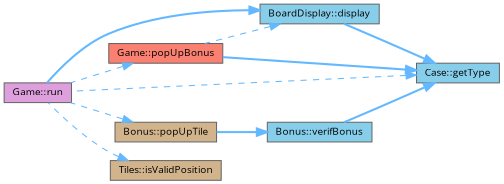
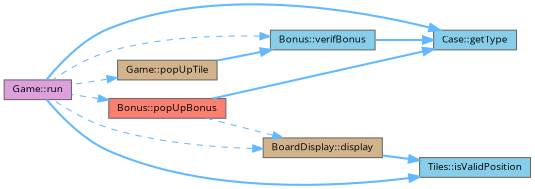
(320, 14) -> (323, 148)
(139, 23) -> (149, 138)
(385, 41) -> (396, 157)
none -> (152, 42)
(166, 53) -> (167, 108)
(239, 83) -> (228, 5)
(166, 132) -> (167, 70)
(81, 133) -> (217, 179)
(166, 170) -> (475, 167)
